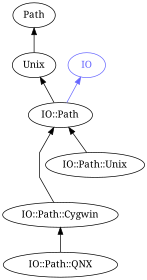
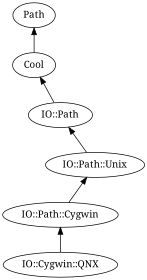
(34, 65) -> (34, 65)
(87, 65) -> none
(40, 168) -> (76, 193)
(60, 265) -> (60, 265)
